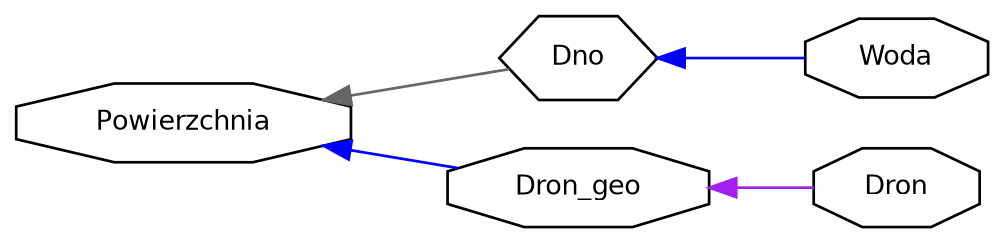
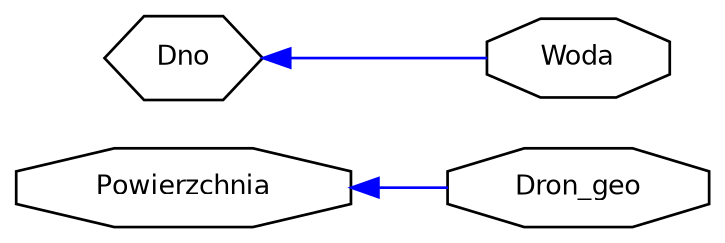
(430, 82) -> none
(897, 188) -> none
